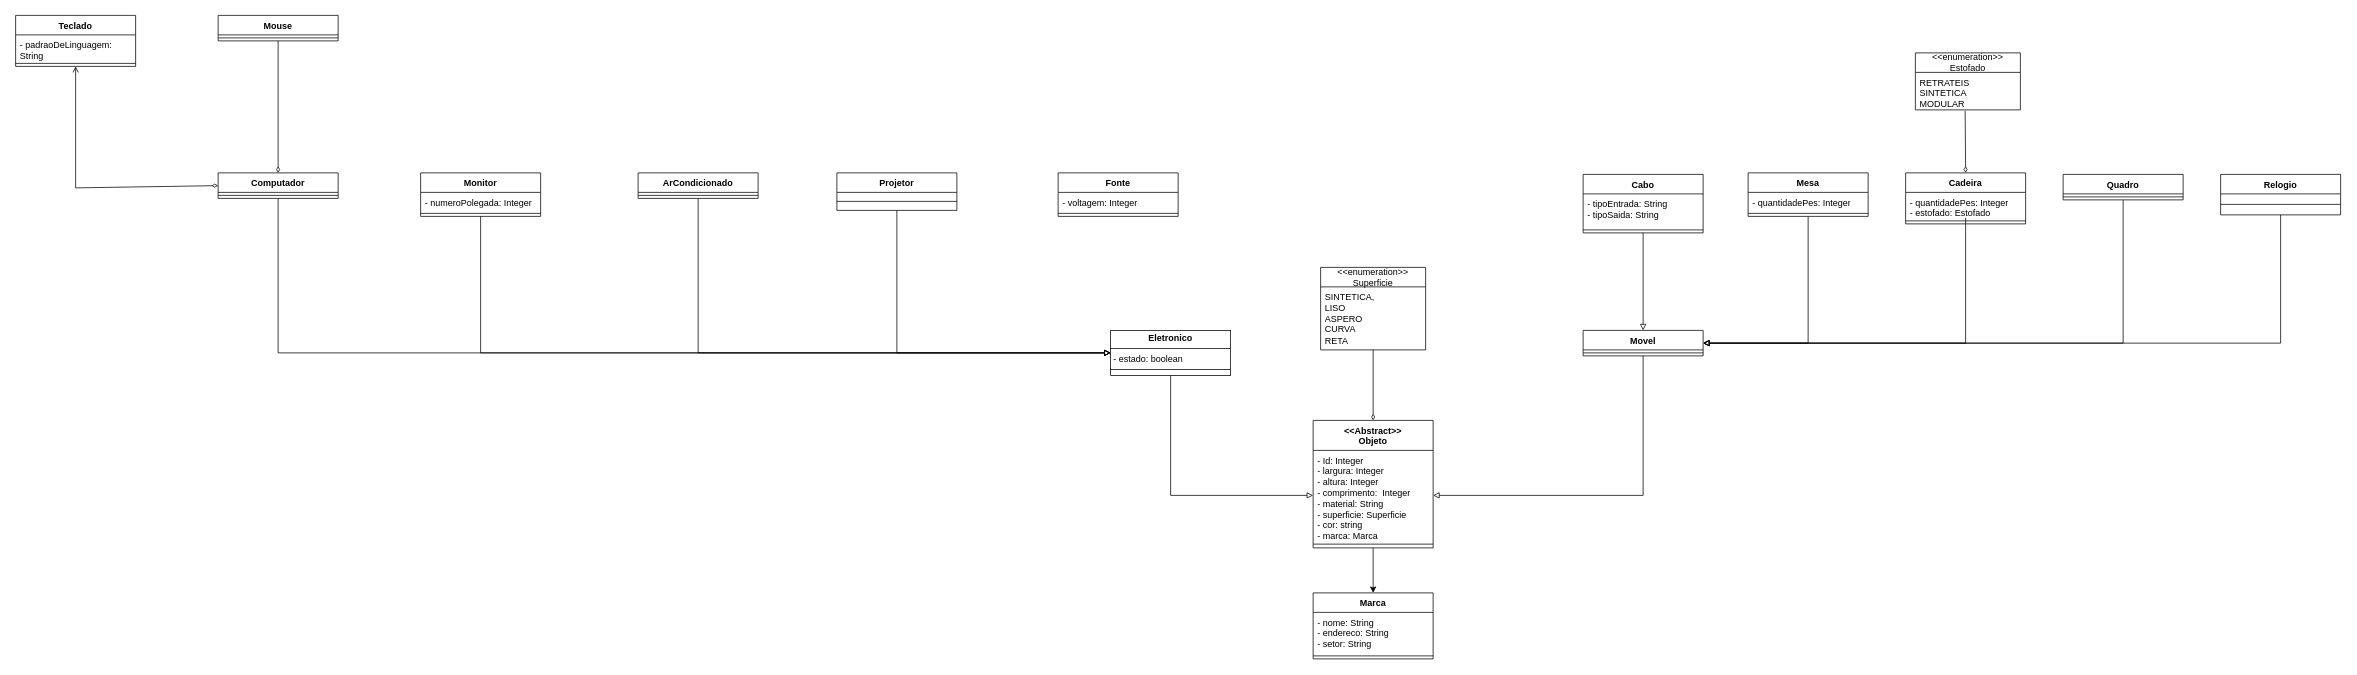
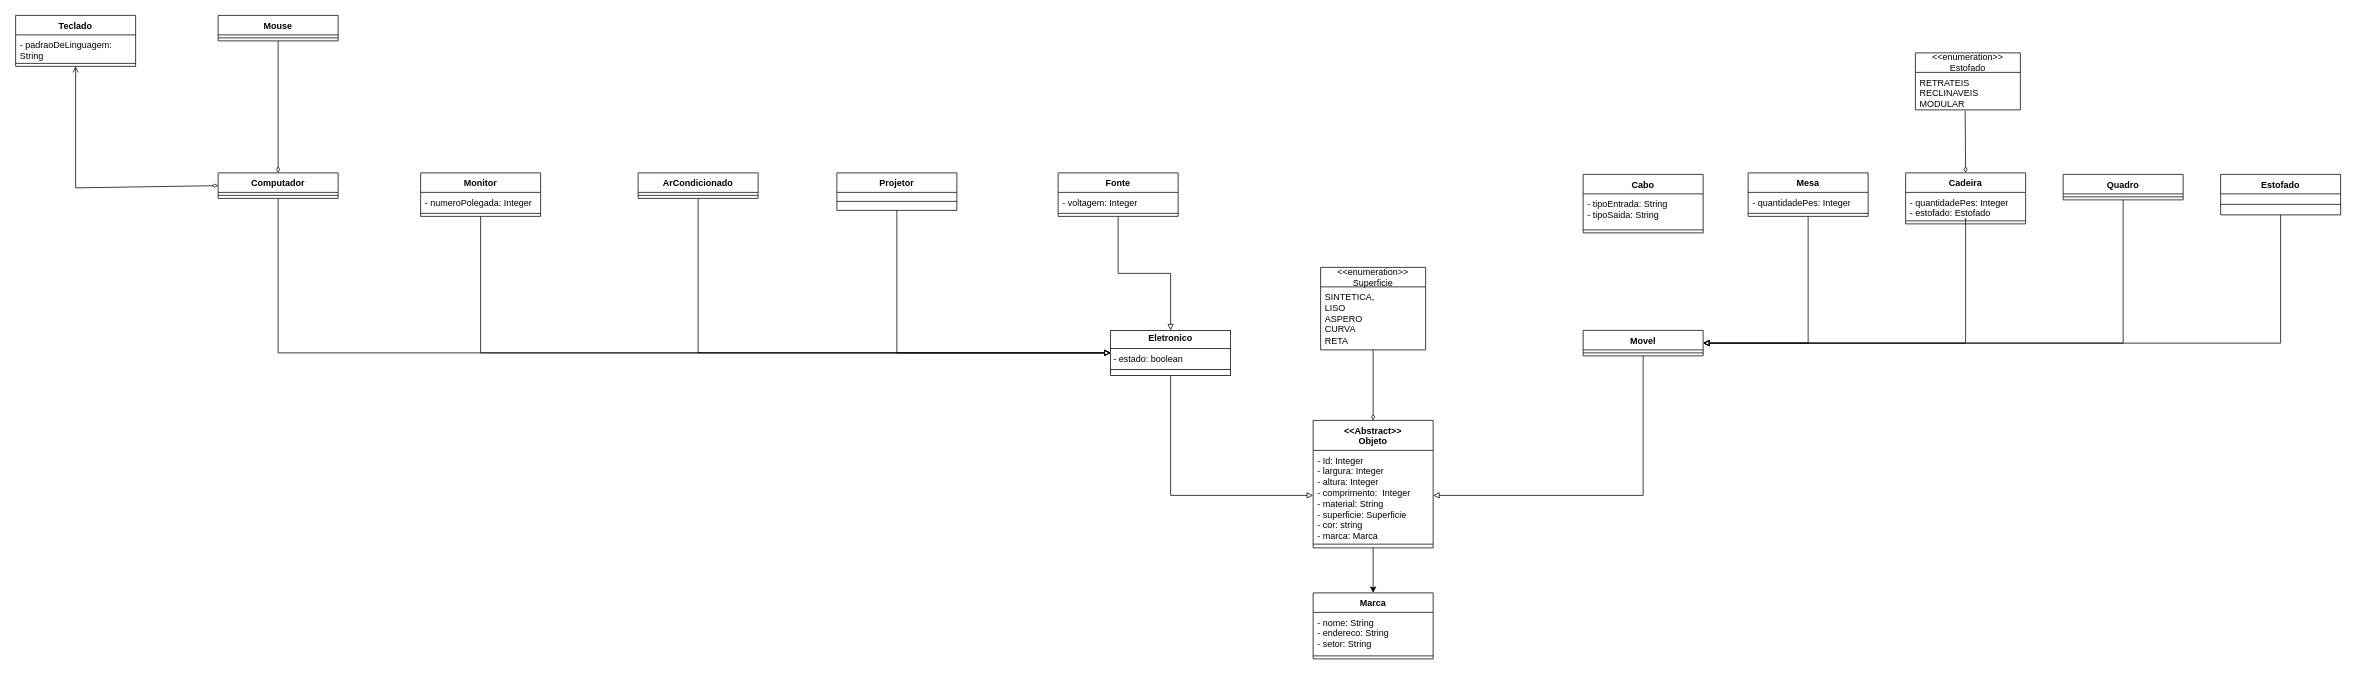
(1942, 94) -> (1947, 94)
(2280, 185) -> (2280, 185)
none -> (1141, 273)
(1643, 279) -> none
